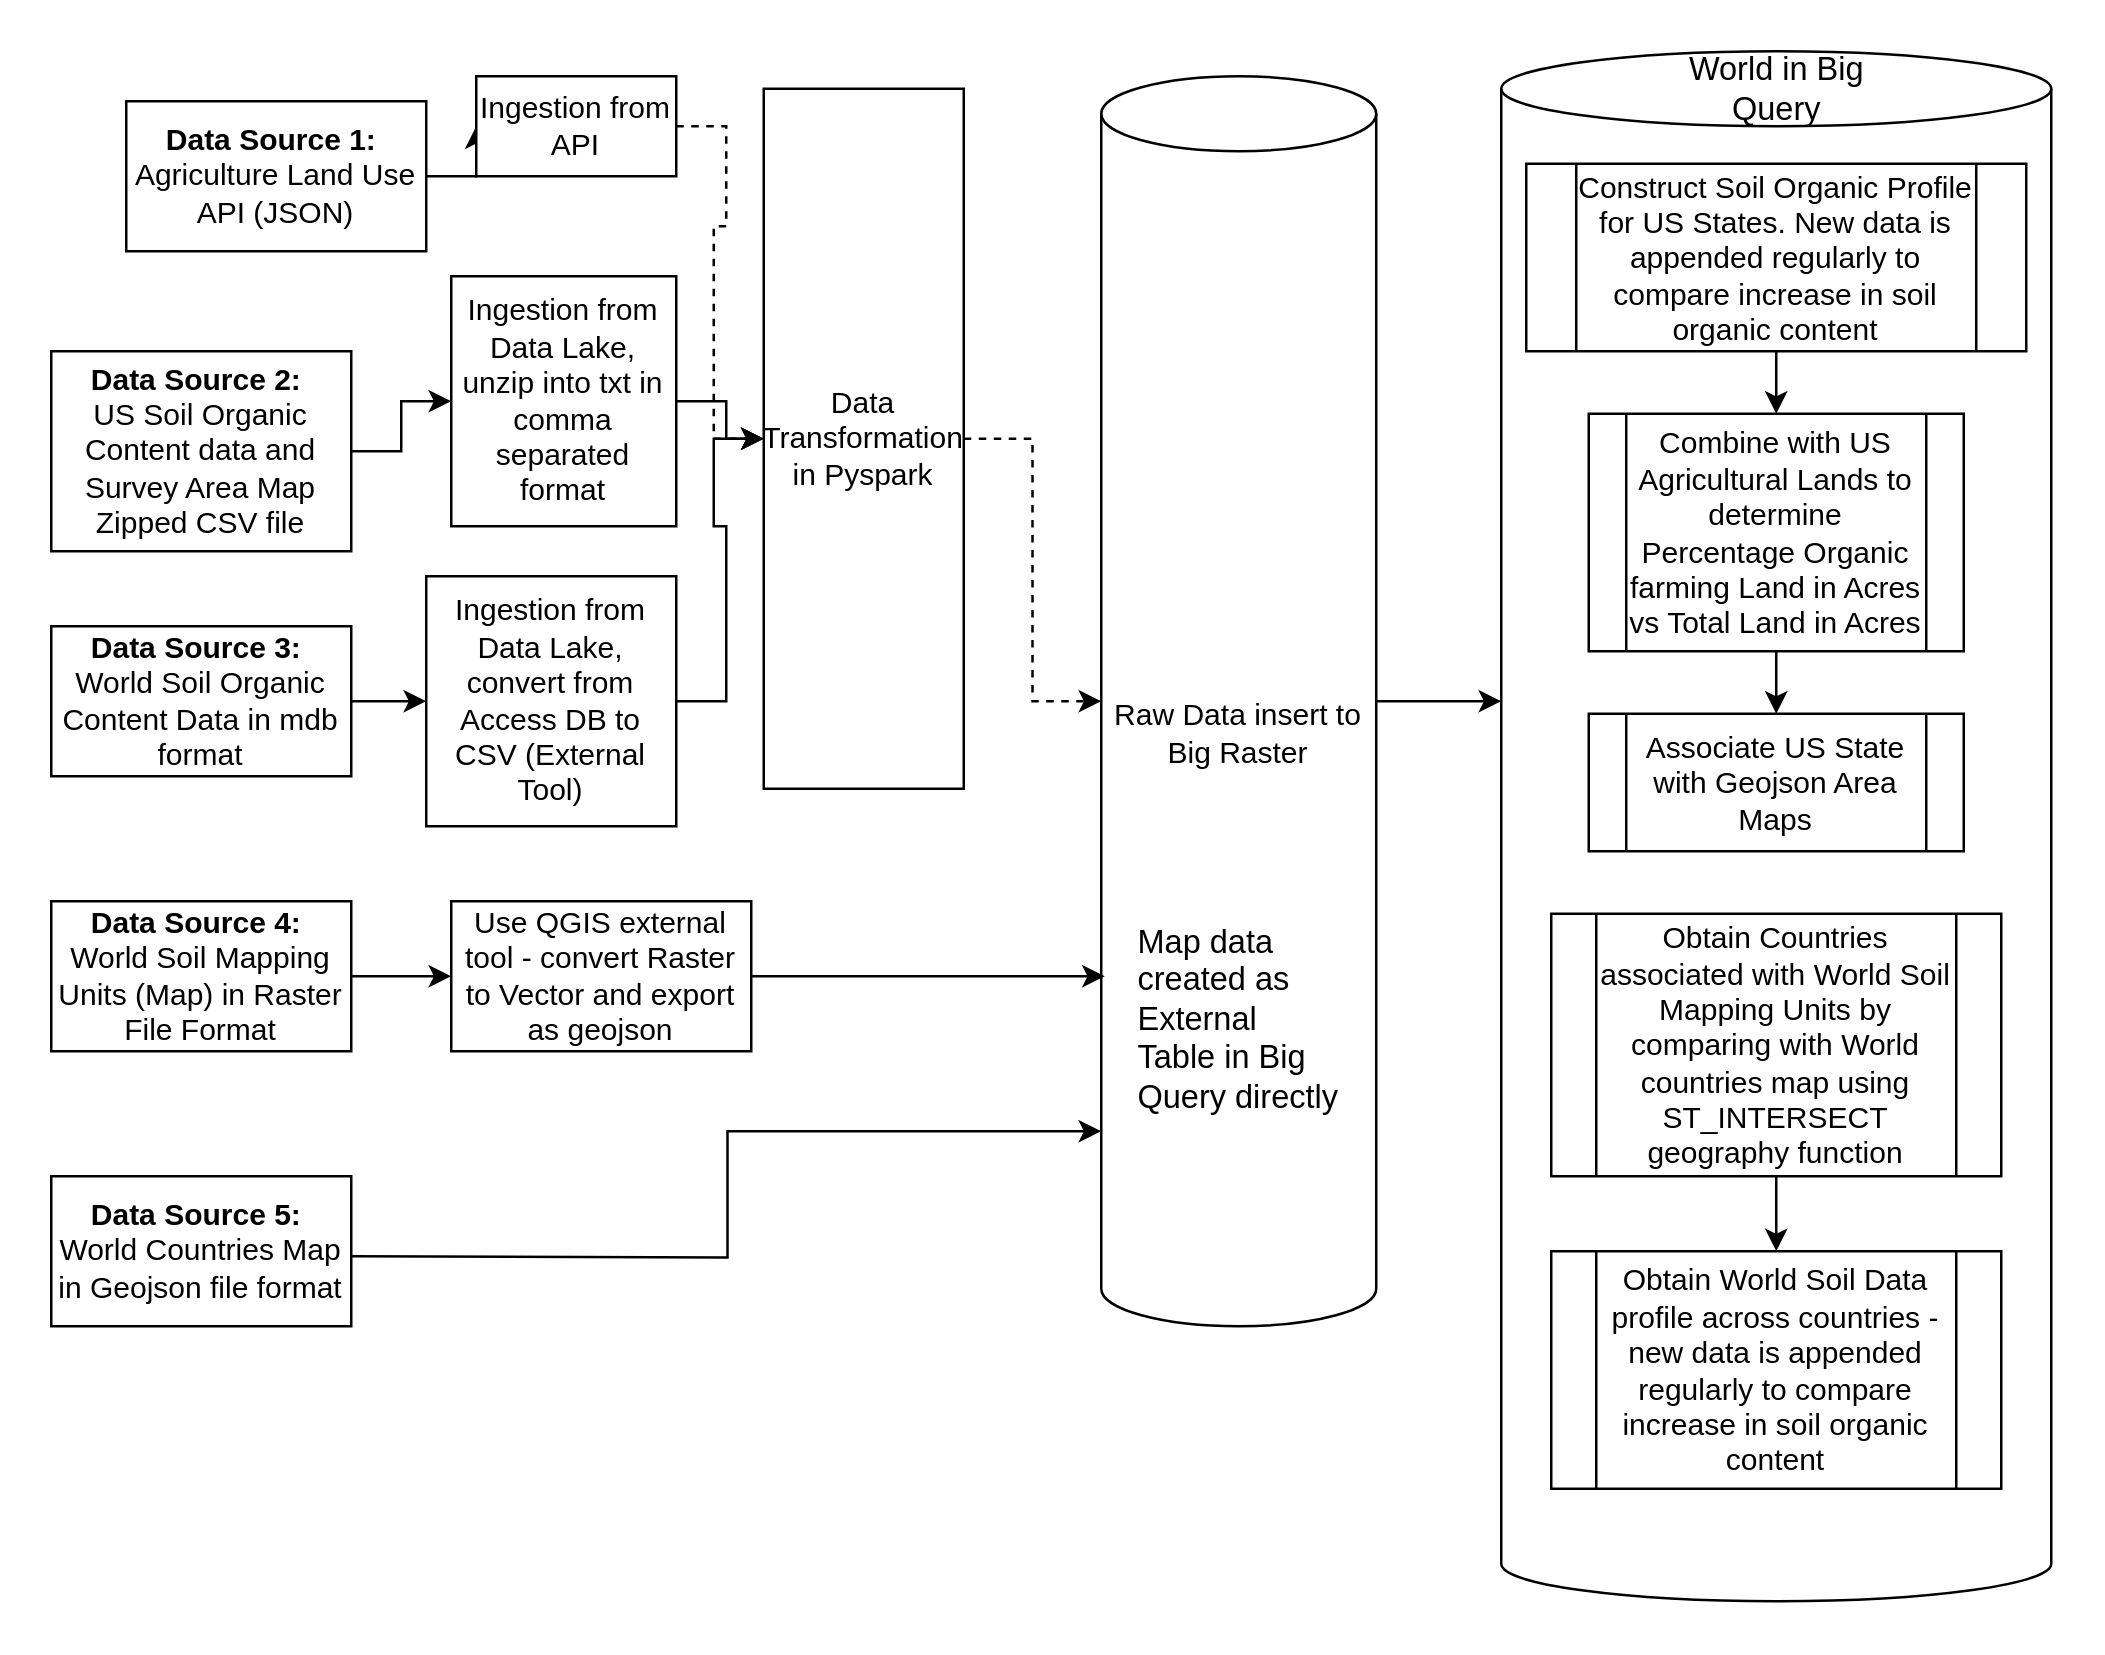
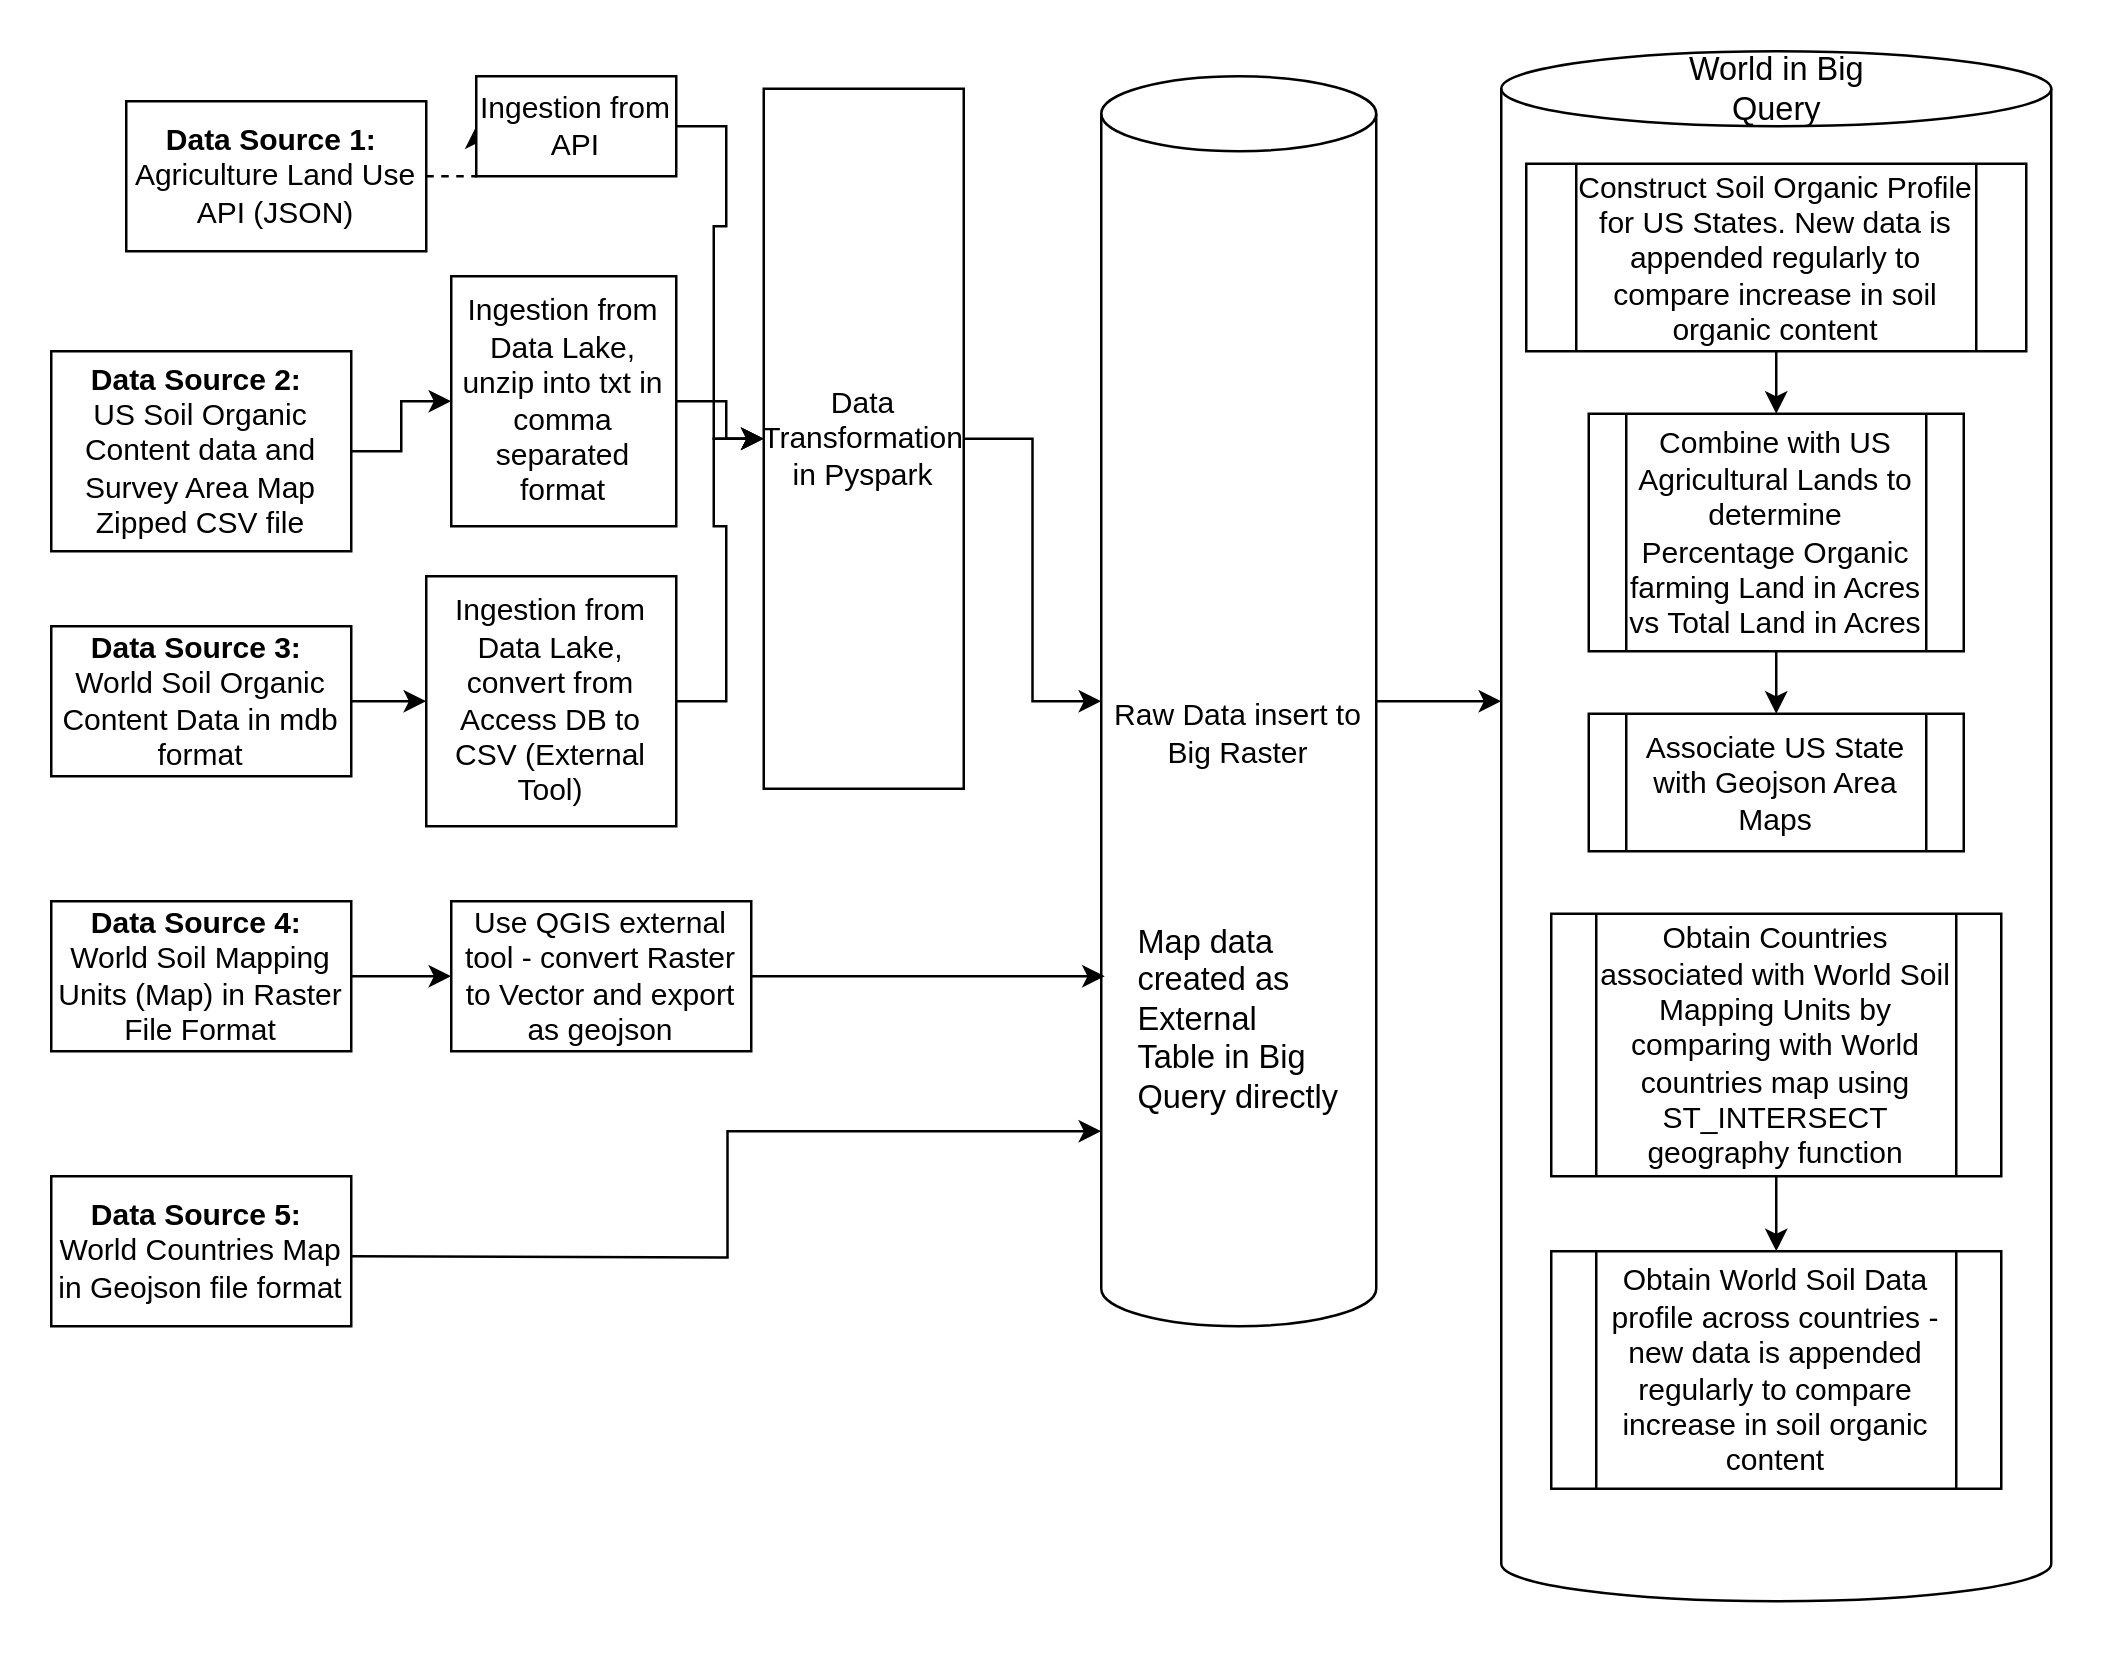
(452, 176) -> (452, 176)
(714, 230) -> (714, 230)
(1033, 560) -> (1033, 560)
